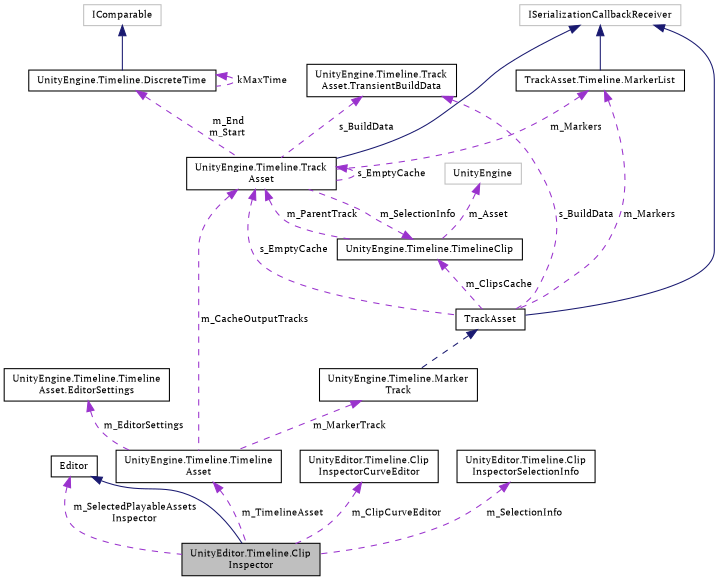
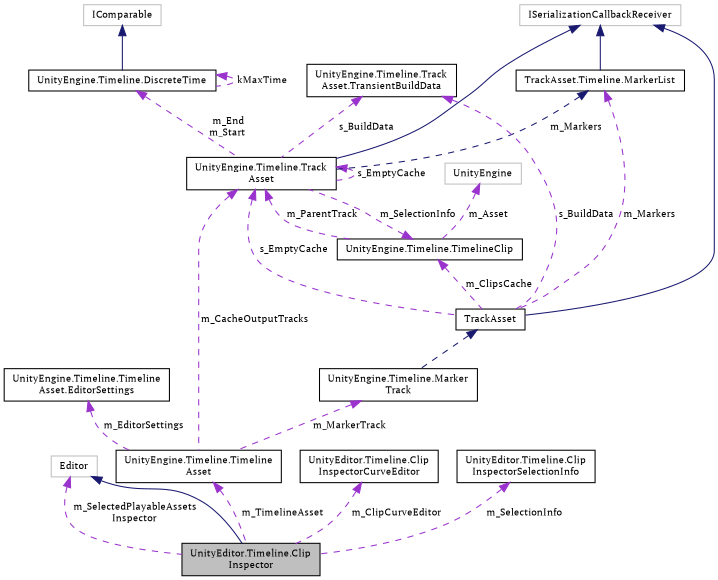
(463, 150) -> (463, 150)
(74, 466) -> (74, 466)
